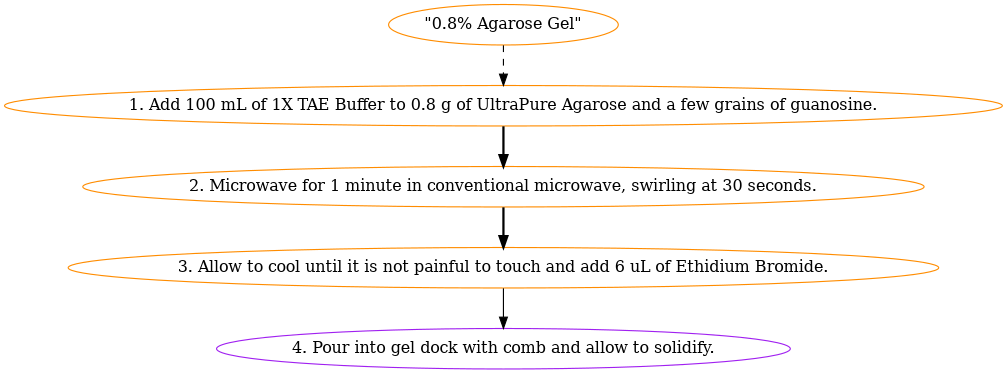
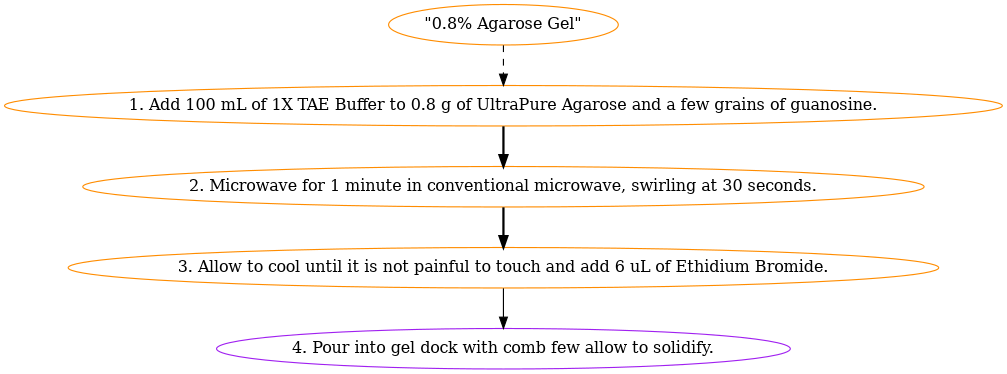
(503, 349) -> (503, 349)
